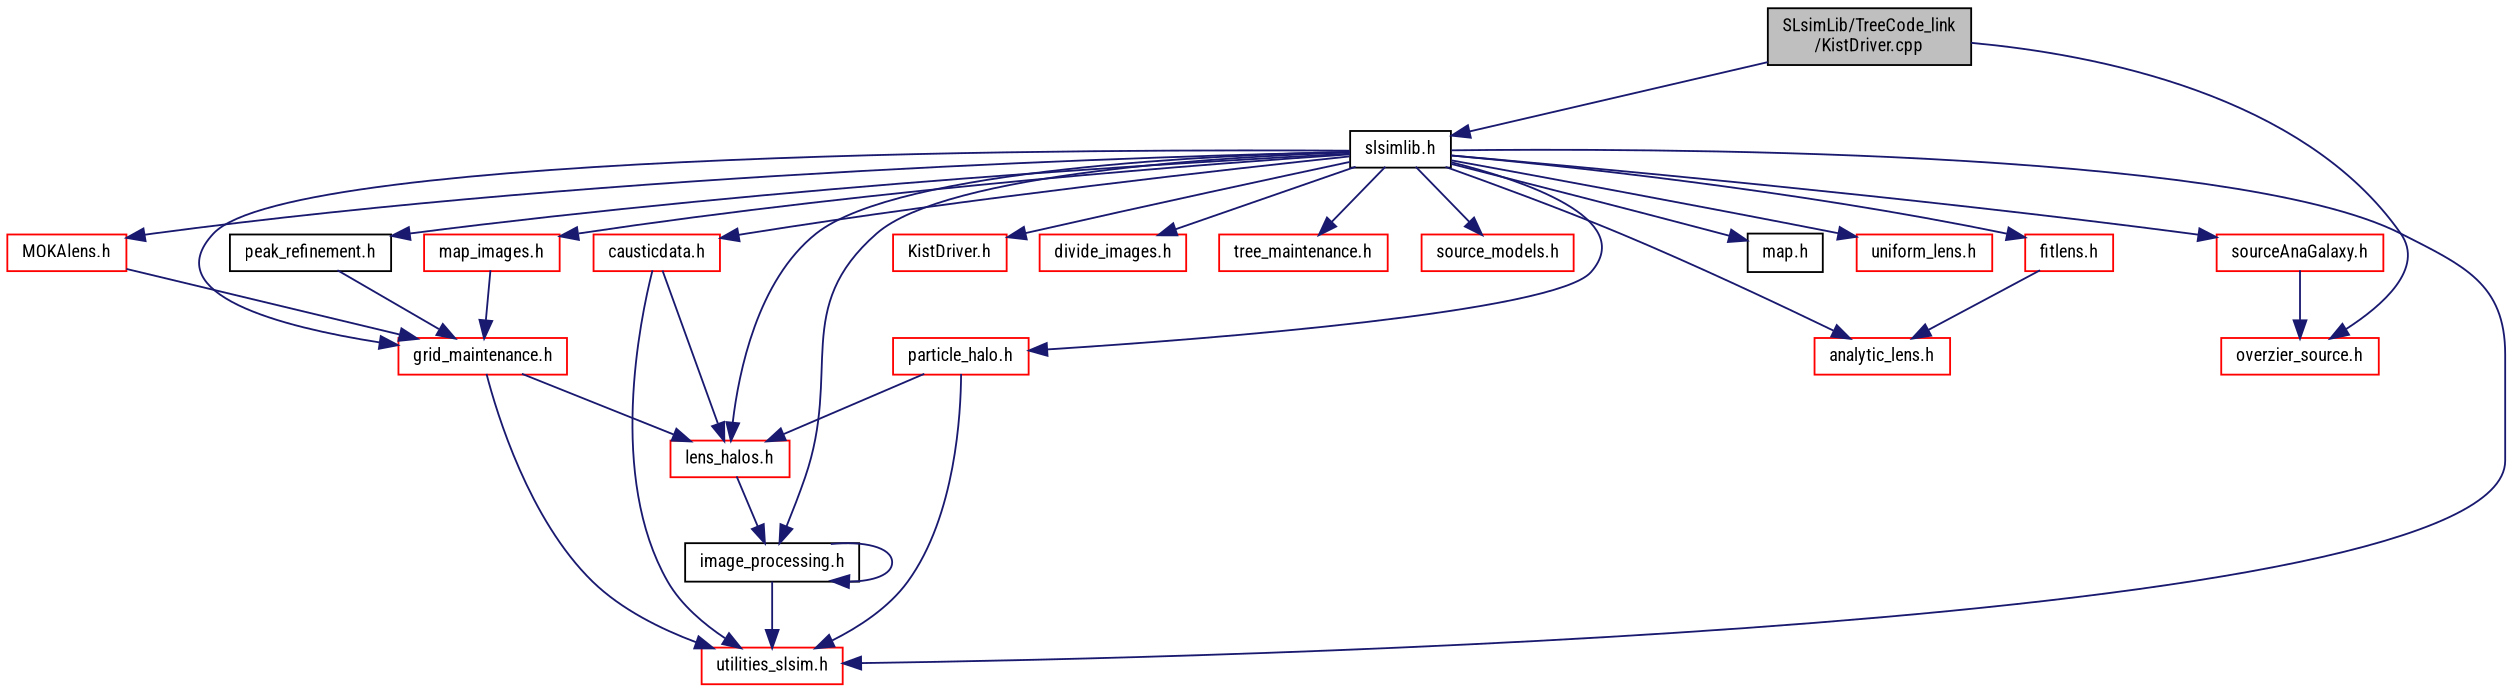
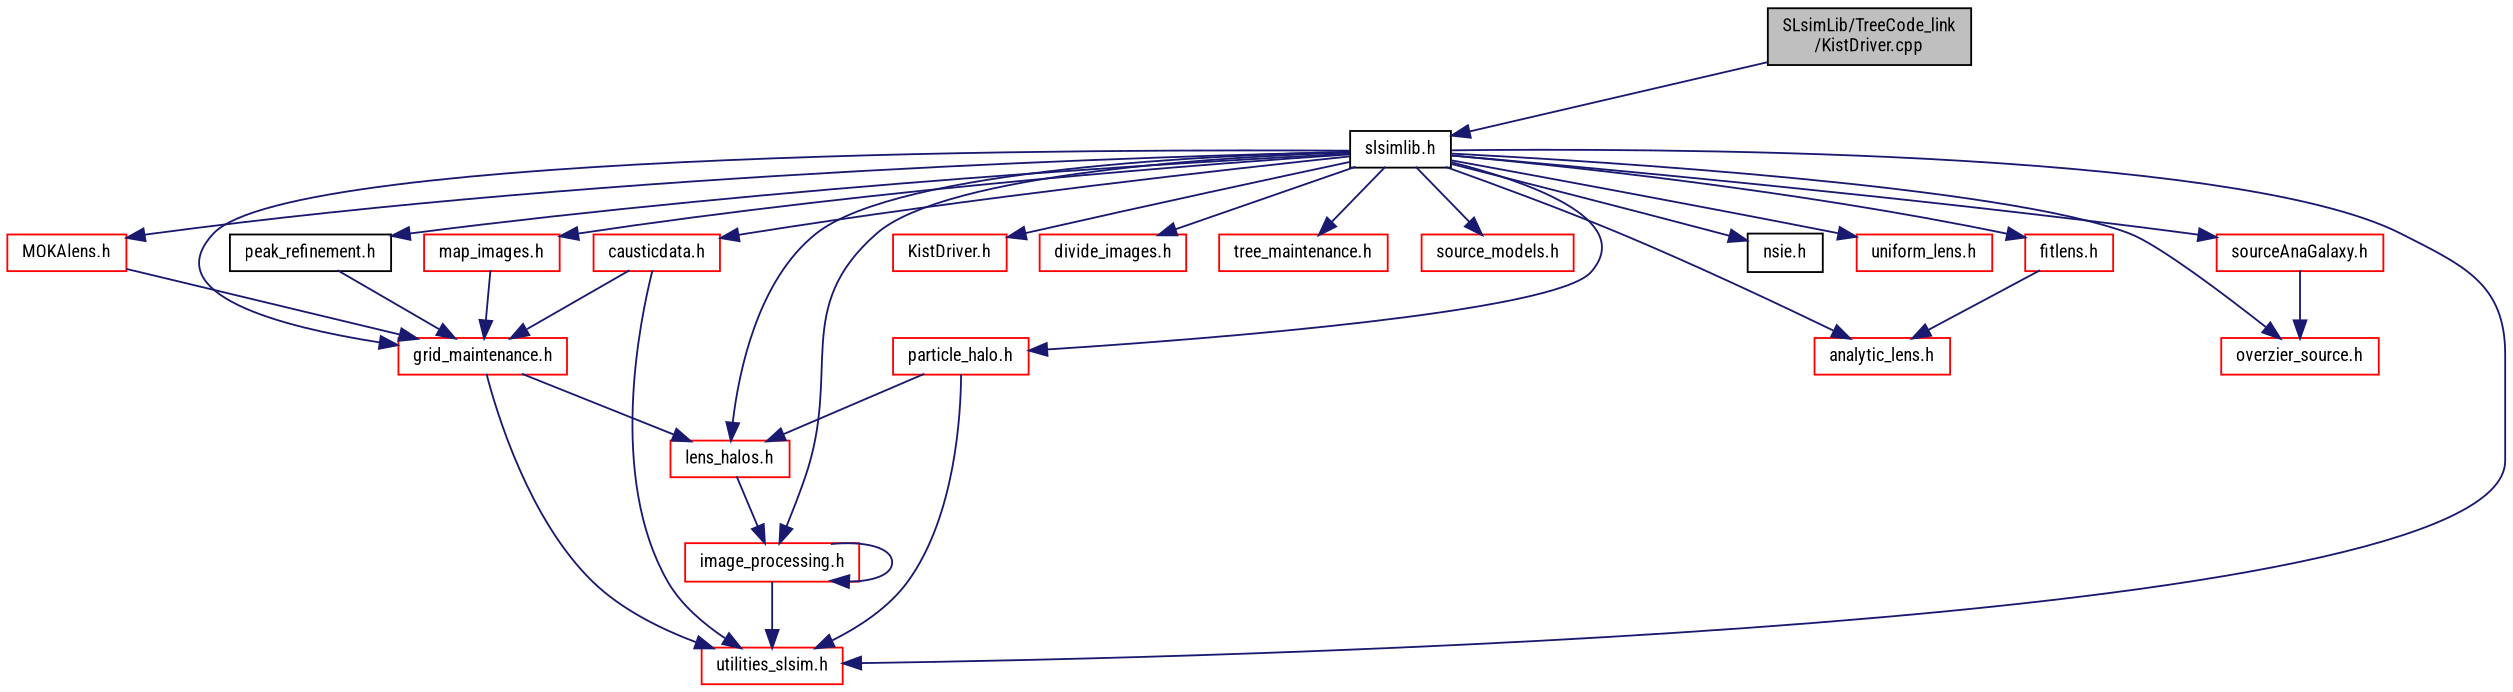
(2263, 120) -> (1875, 187)
(1785, 253) -> (1785, 253)
(690, 347) -> (578, 300)
(772, 562) -> (772, 562)
